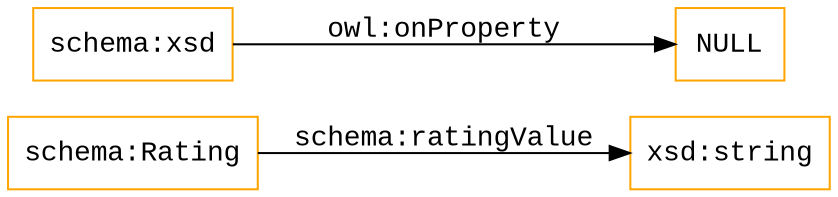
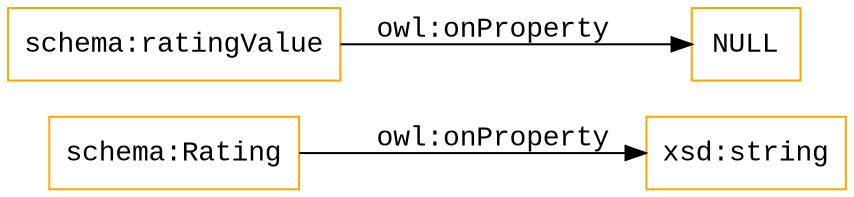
(133, 44) -> (174, 44)
(444, 138) -> (493, 138)
